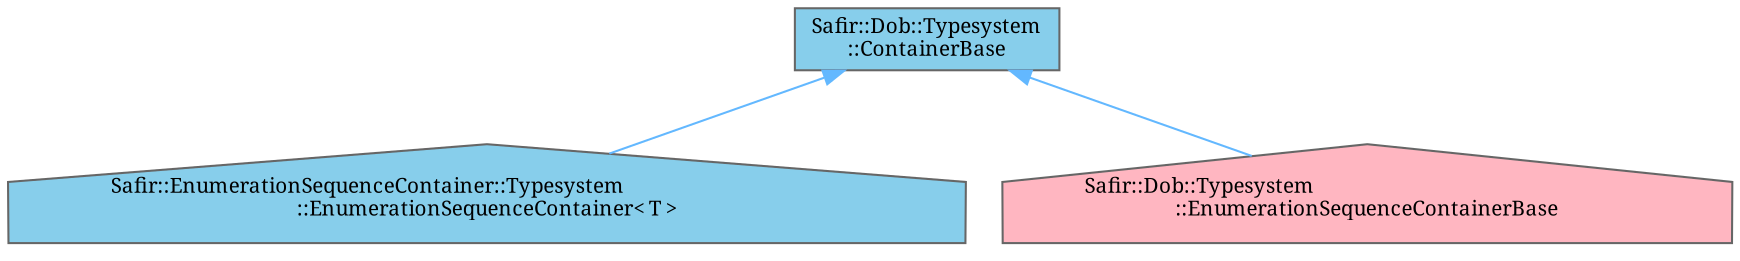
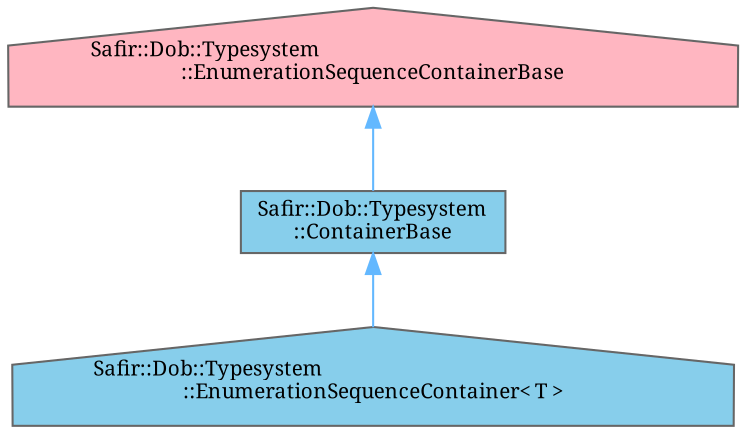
(1141, 117) -> (373, 159)
(487, 199) -> (373, 382)
